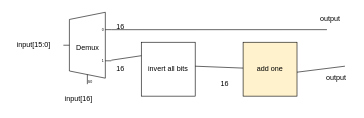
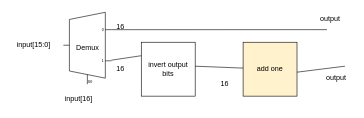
(168, 69) -> (168, 69)
